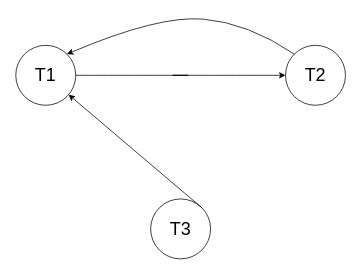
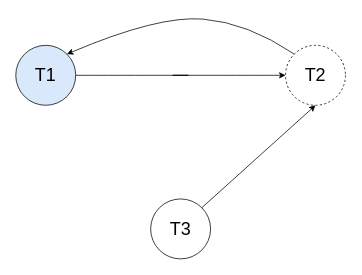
(45, 75) -> (45, 75)
(315, 75) -> (315, 75)
(137, 153) -> (257, 158)
